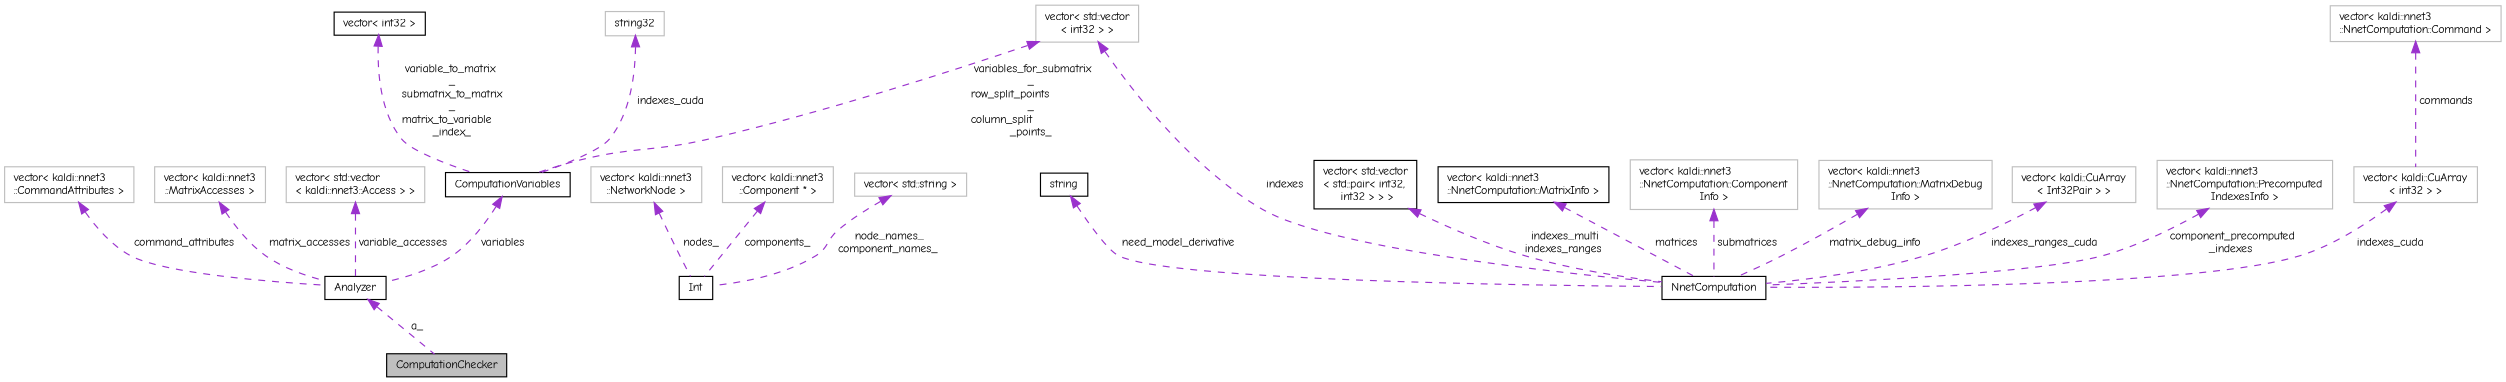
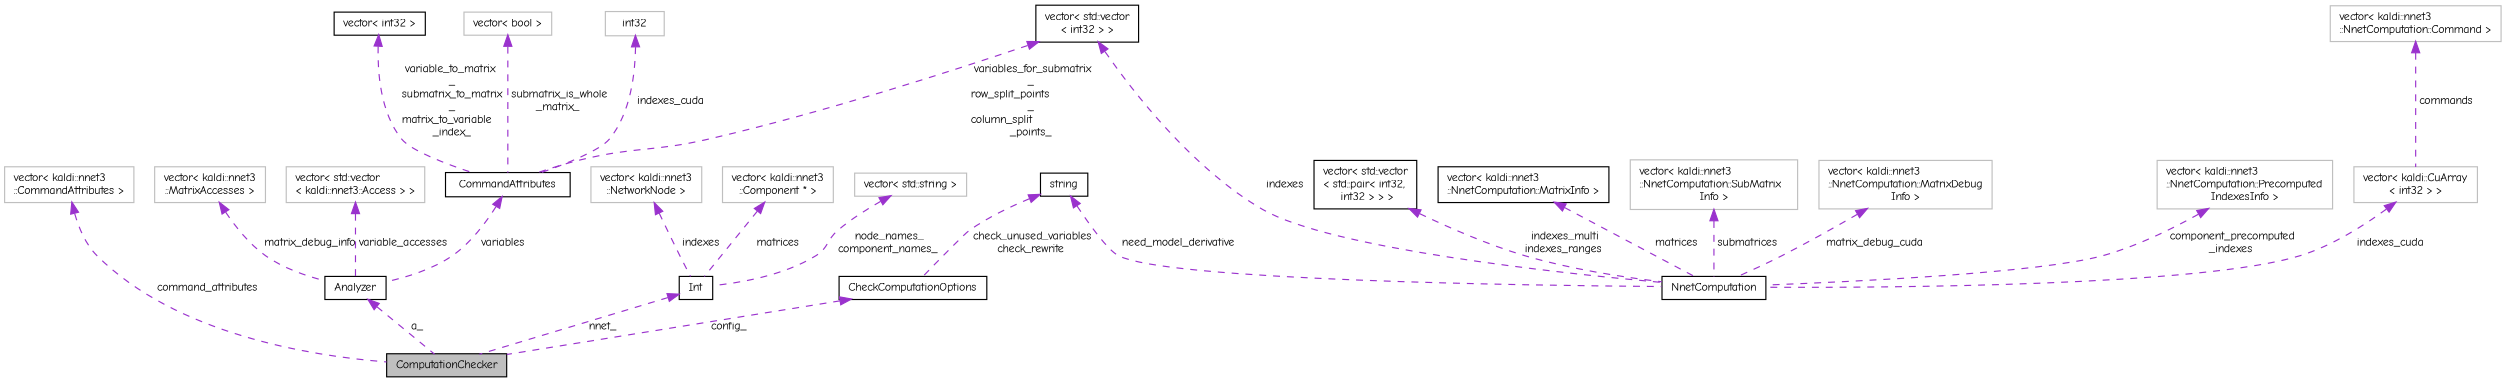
none -> (508, 24)
(635, 24) -> (635, 24)
(1087, 24) -> (1087, 24)
(508, 185) -> (508, 185)
(1714, 185) -> (1714, 185)
(2074, 185) -> none
(308, 243) -> (308, 243)
(699, 243) -> (699, 243)
(776, 243) -> (776, 243)
(1873, 243) -> (1873, 243)
(195, 272) -> (210, 325)
none -> (913, 288)
none -> (574, 326)
